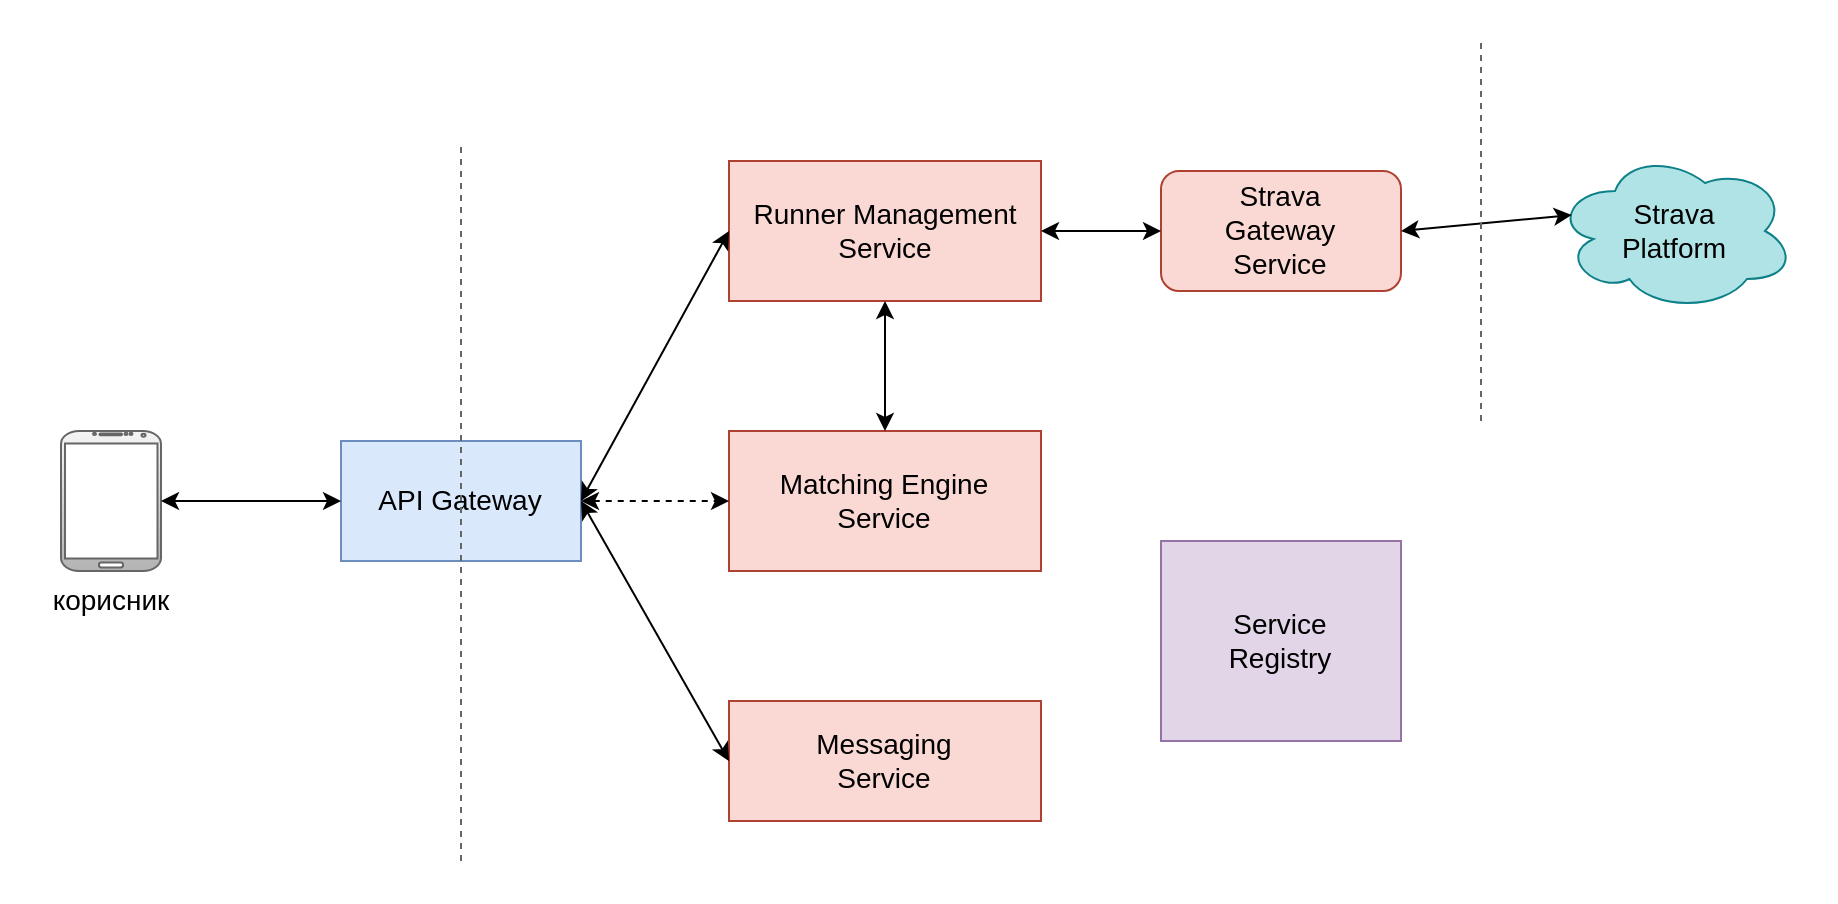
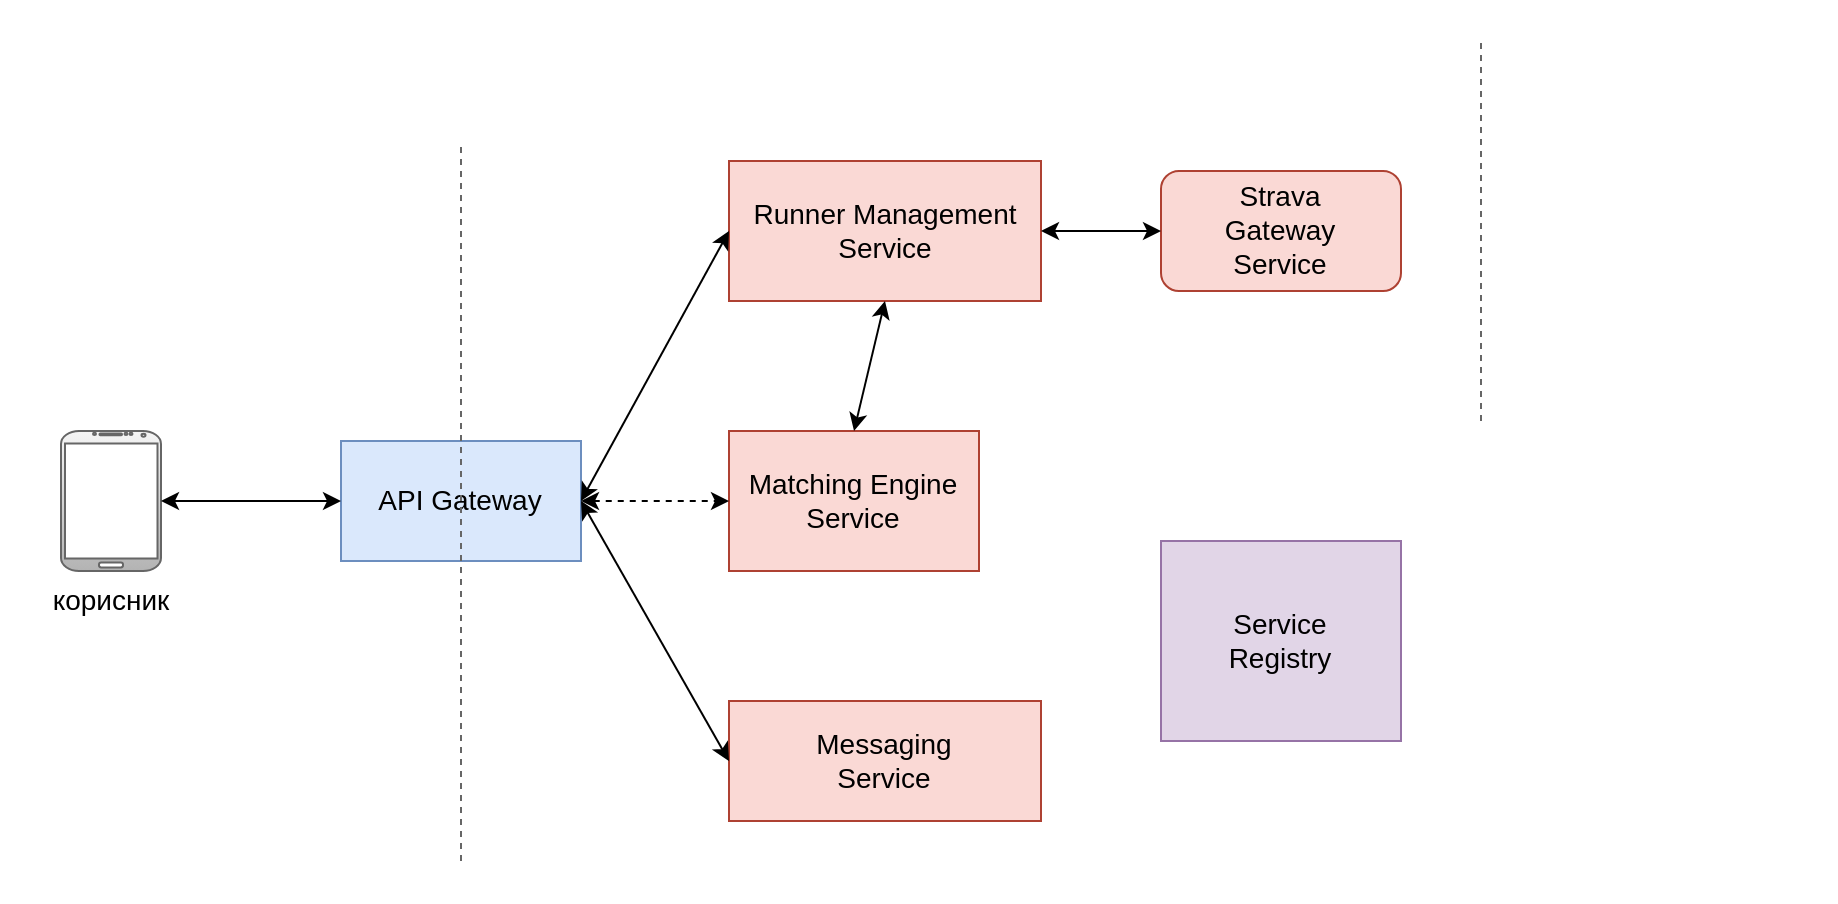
(1486, 223) -> none
(1675, 231) -> none
(885, 501) -> (854, 501)
